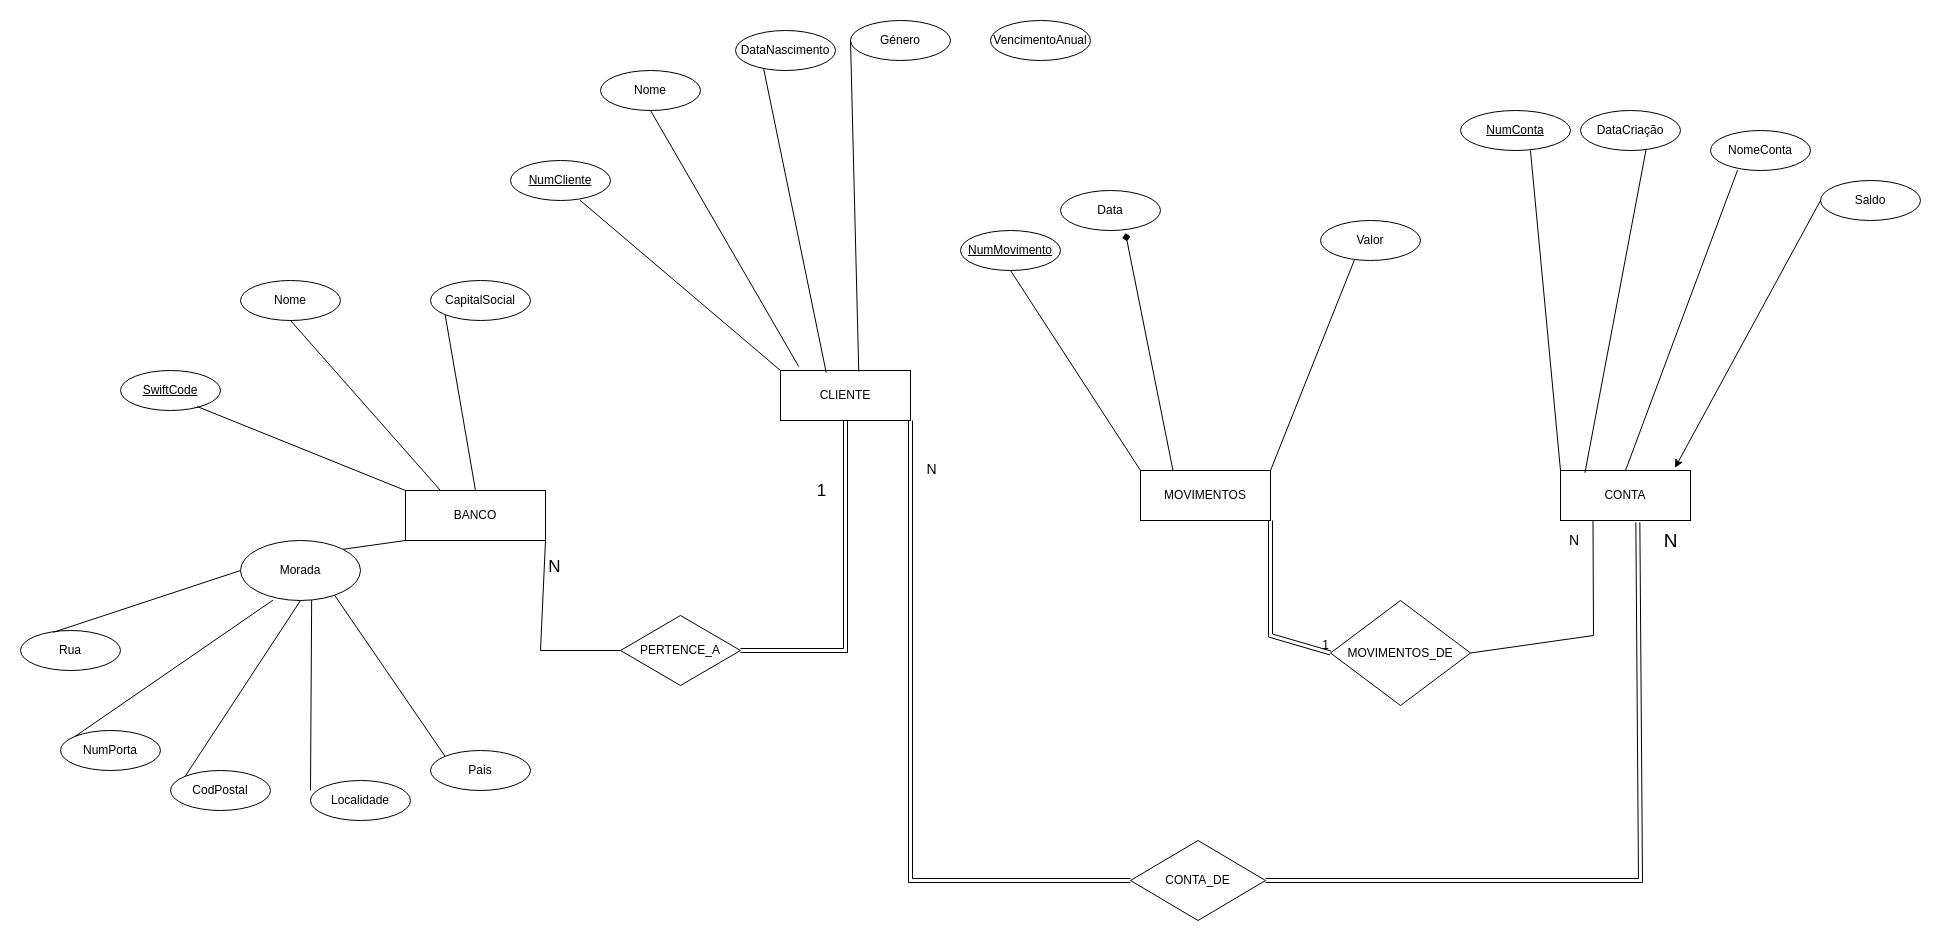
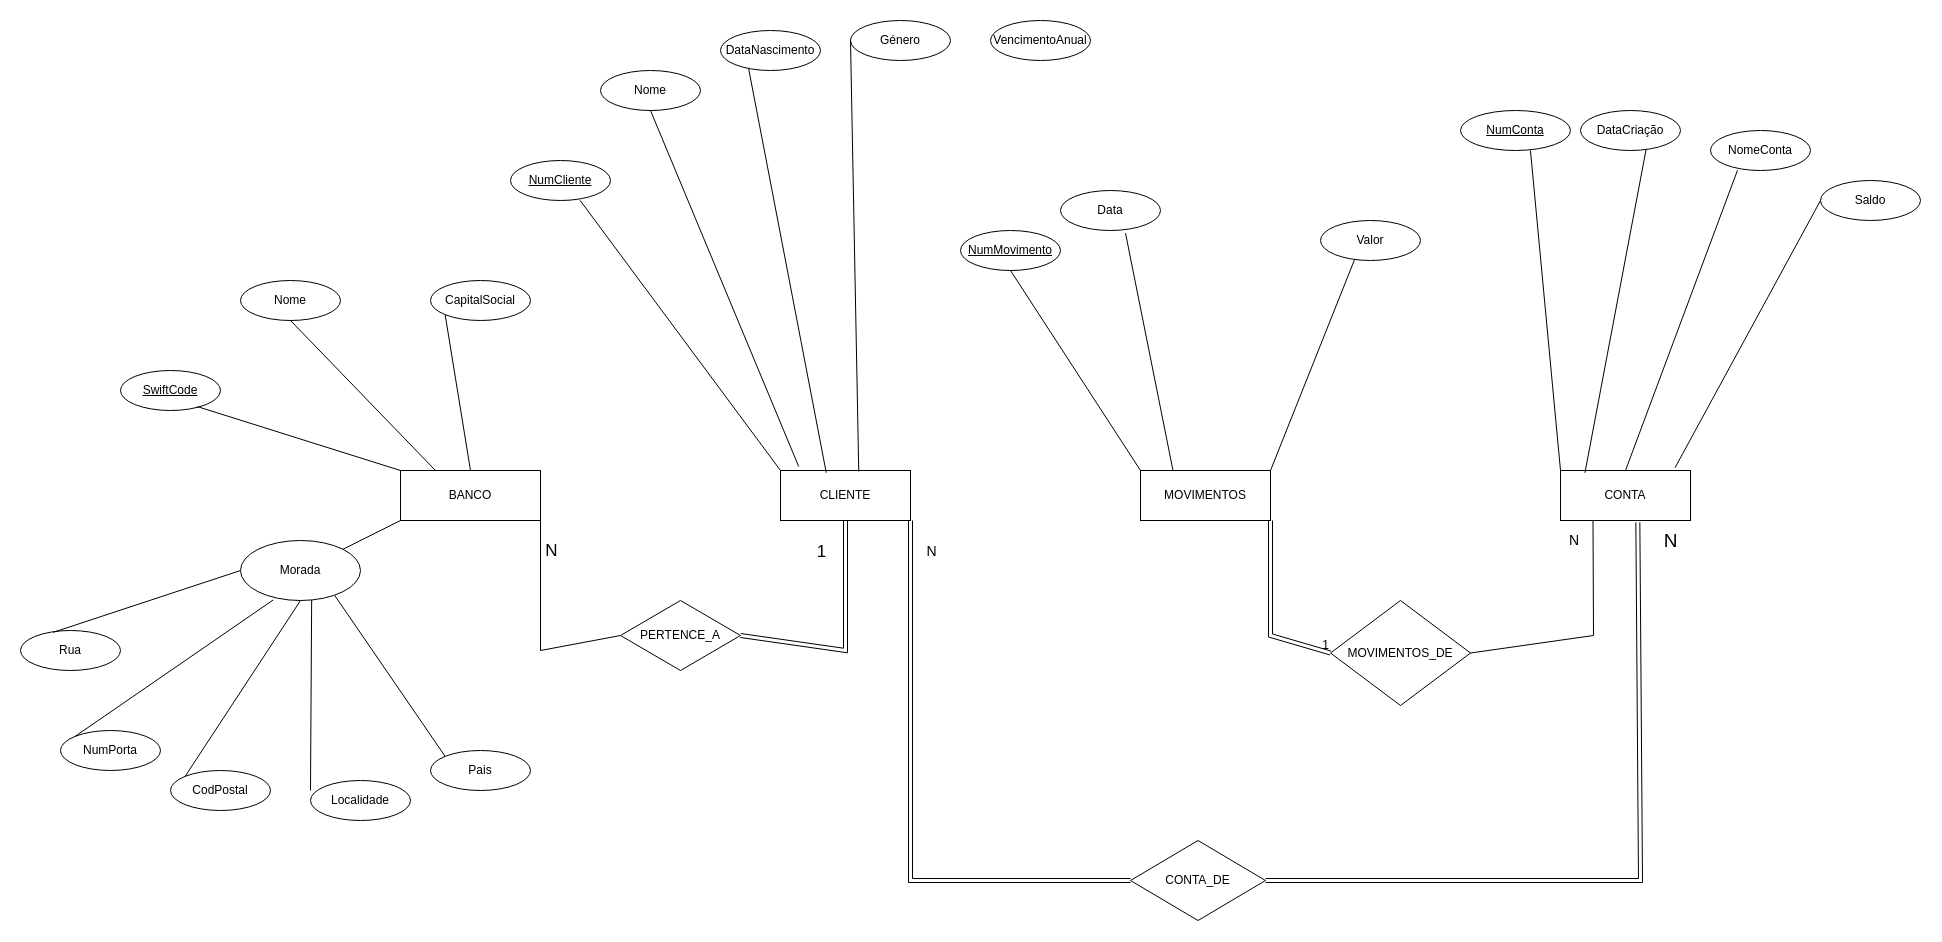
(786, 51) -> (771, 51)
(1127, 241) -> (1126, 237)
(846, 396) -> (846, 496)
(1679, 460) -> (1677, 463)
(476, 516) -> (471, 496)
(681, 651) -> (681, 636)
